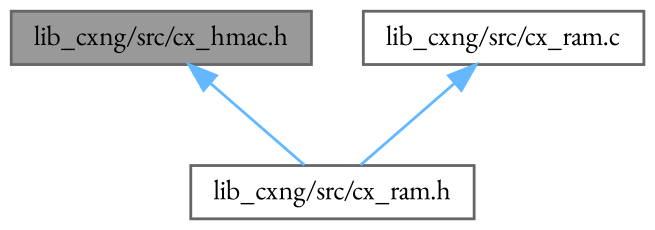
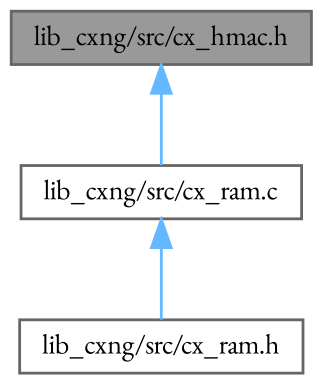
(257, 124) -> (161, 129)
